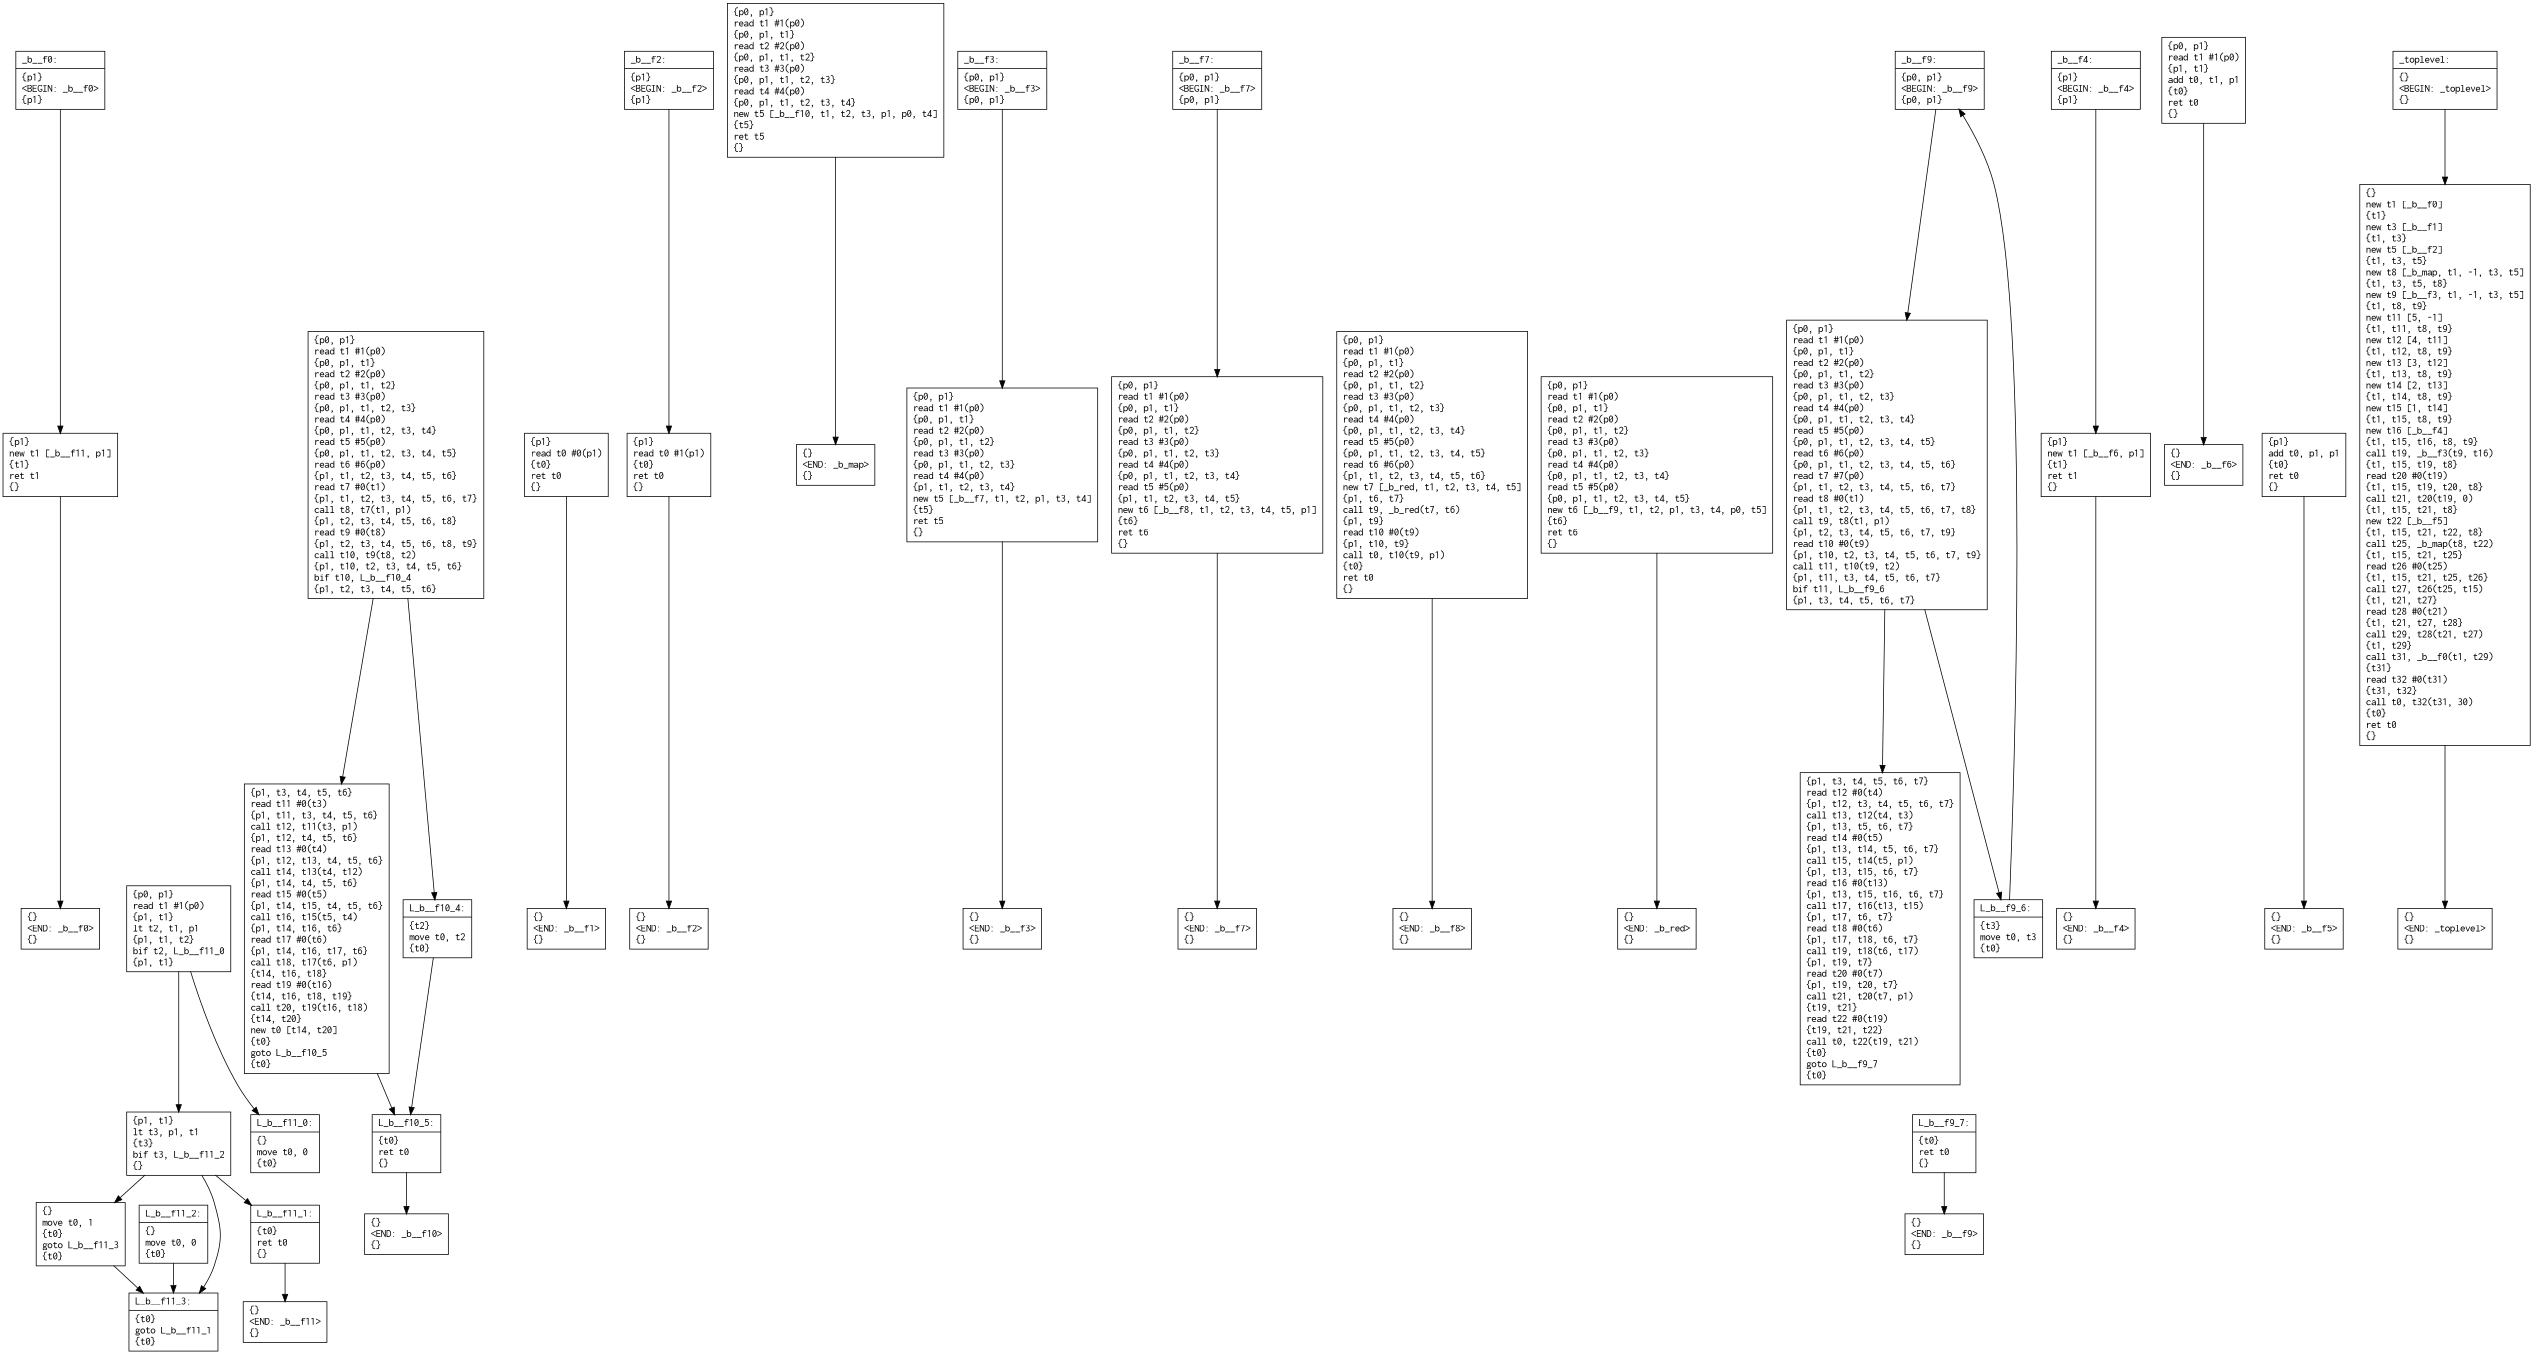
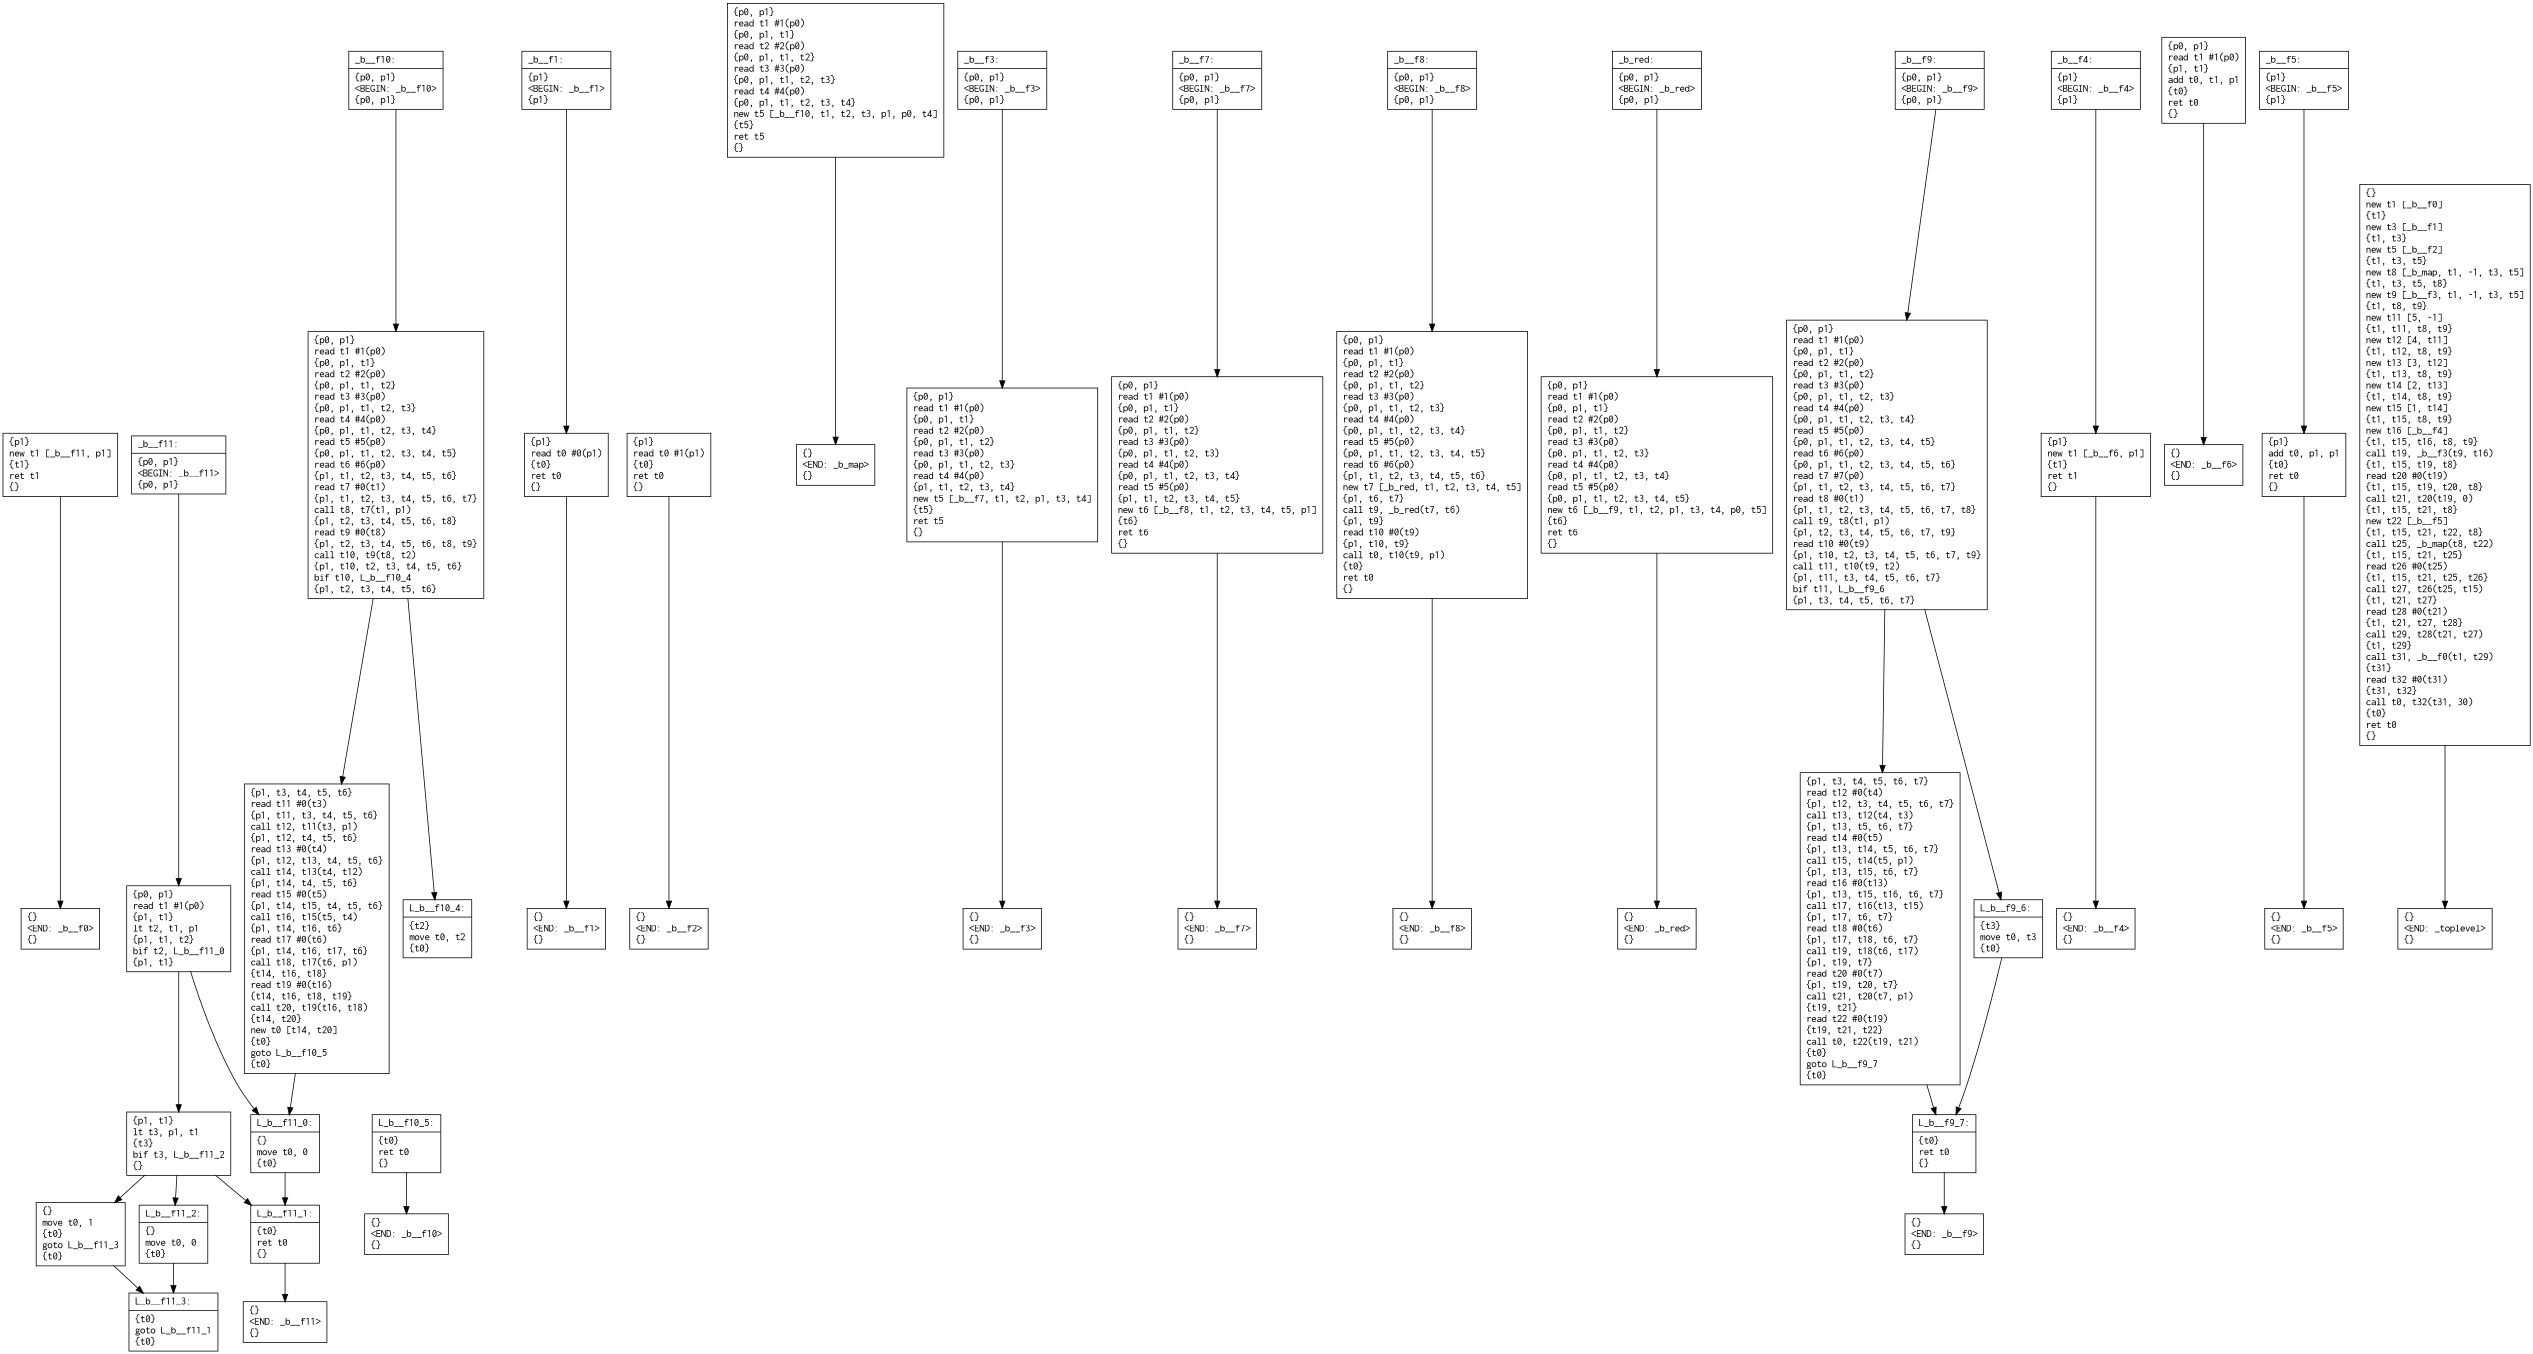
(60, 80) -> none
none -> (396, 80)
none -> (566, 80)
(669, 80) -> none
none -> (1432, 80)
none -> (1657, 80)
none -> (2304, 80)
(2445, 80) -> none
none -> (179, 465)
(2016, 504) -> (1982, 1033)
(423, 1032) -> none
(384, 1091) -> (293, 1090)
none -> (1930, 1096)
none -> (285, 1185)
(220, 1231) -> (176, 1186)
